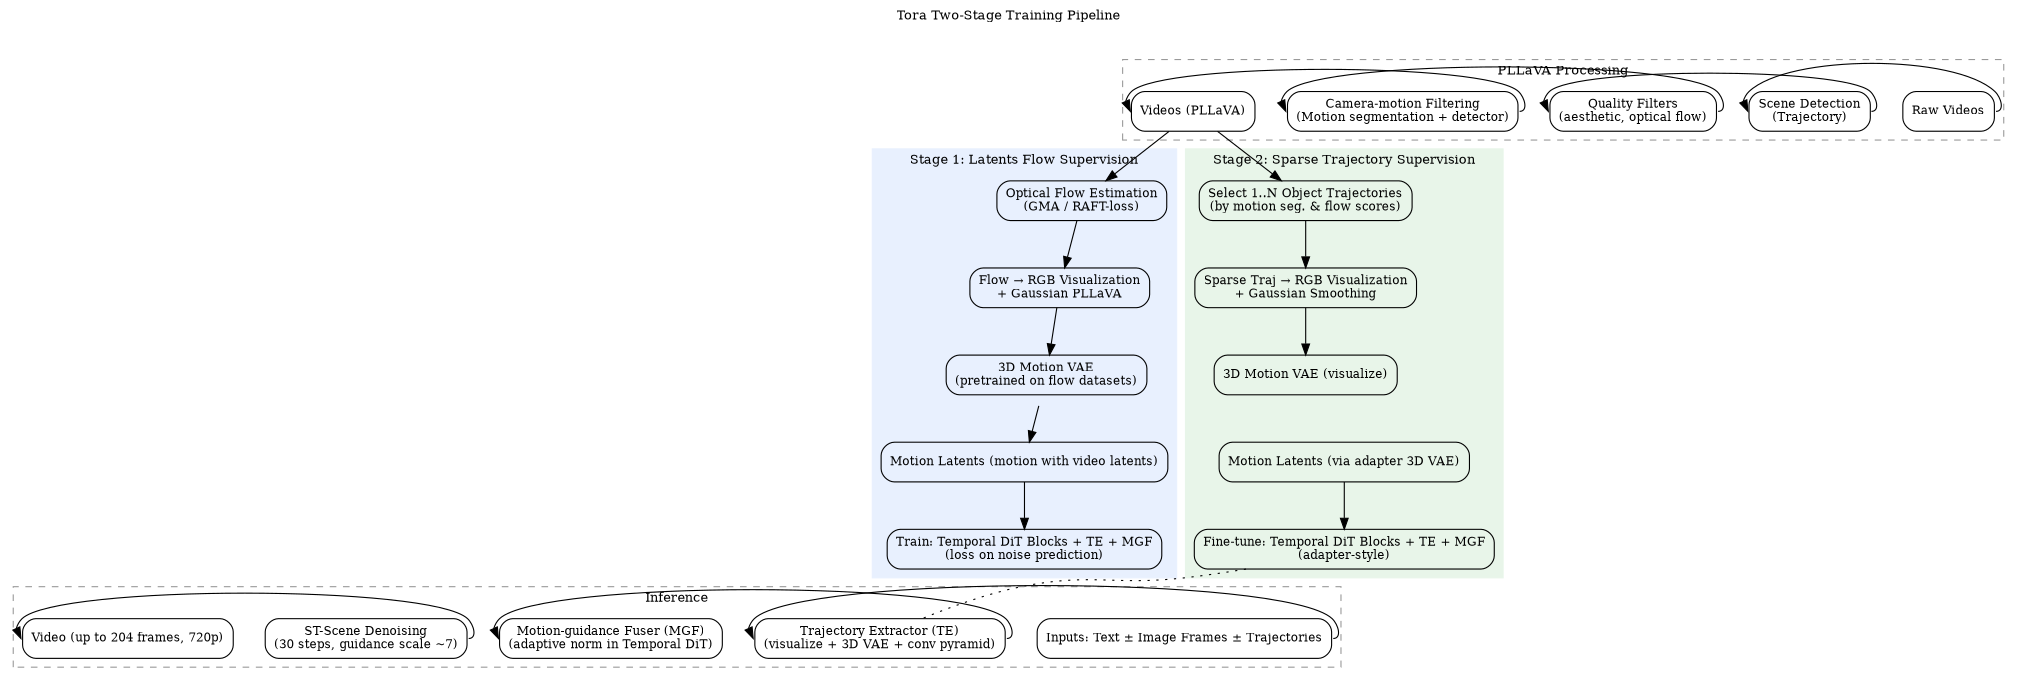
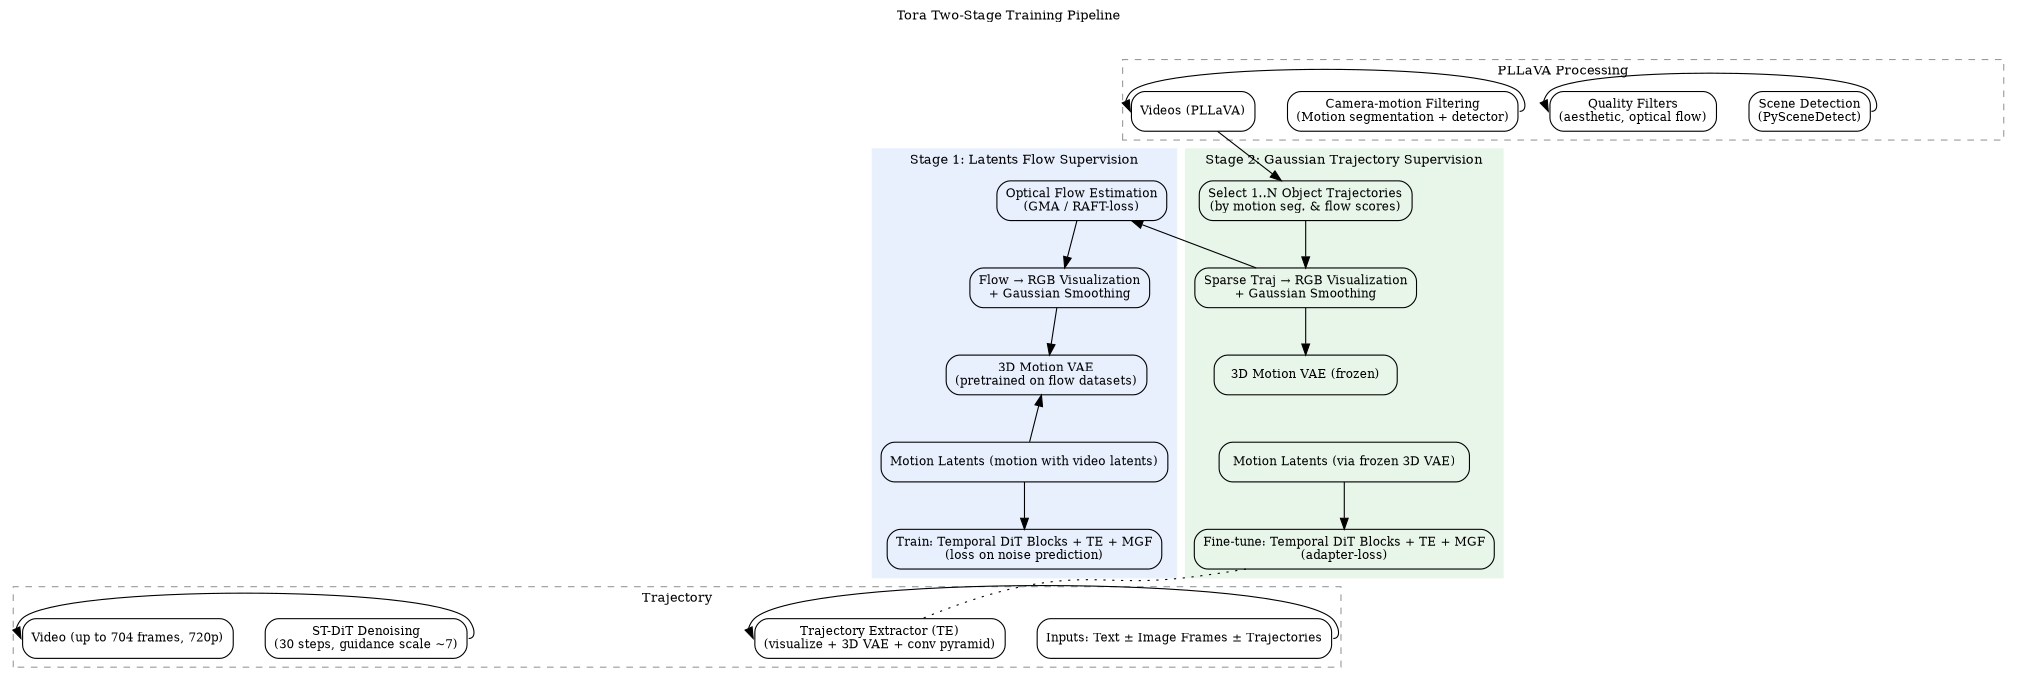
(1509, 67) -> none
(1810, 111) -> (1810, 111)
(1949, 111) -> none
(1138, 156) -> (1199, 246)
(1344, 160) -> (1344, 160)
(1060, 288) -> (1060, 288)
(1306, 375) -> (1306, 375)
(1035, 419) -> (1034, 424)
(1344, 462) -> (1344, 462)
(1344, 549) -> (1344, 549)
(677, 598) -> (677, 598)
(128, 639) -> (128, 639)
(366, 639) -> (366, 639)
(611, 639) -> none
